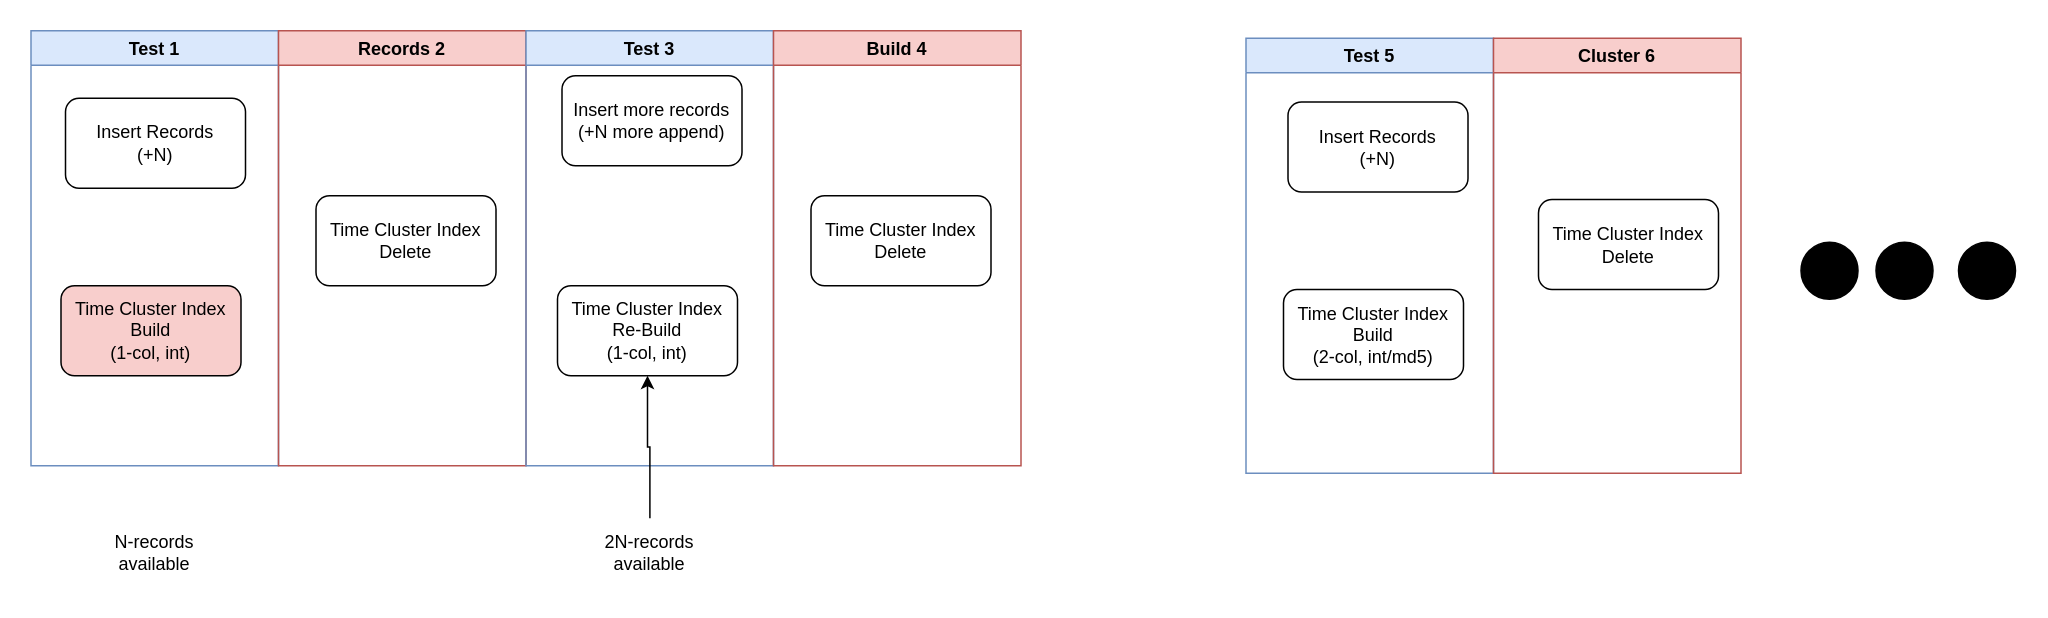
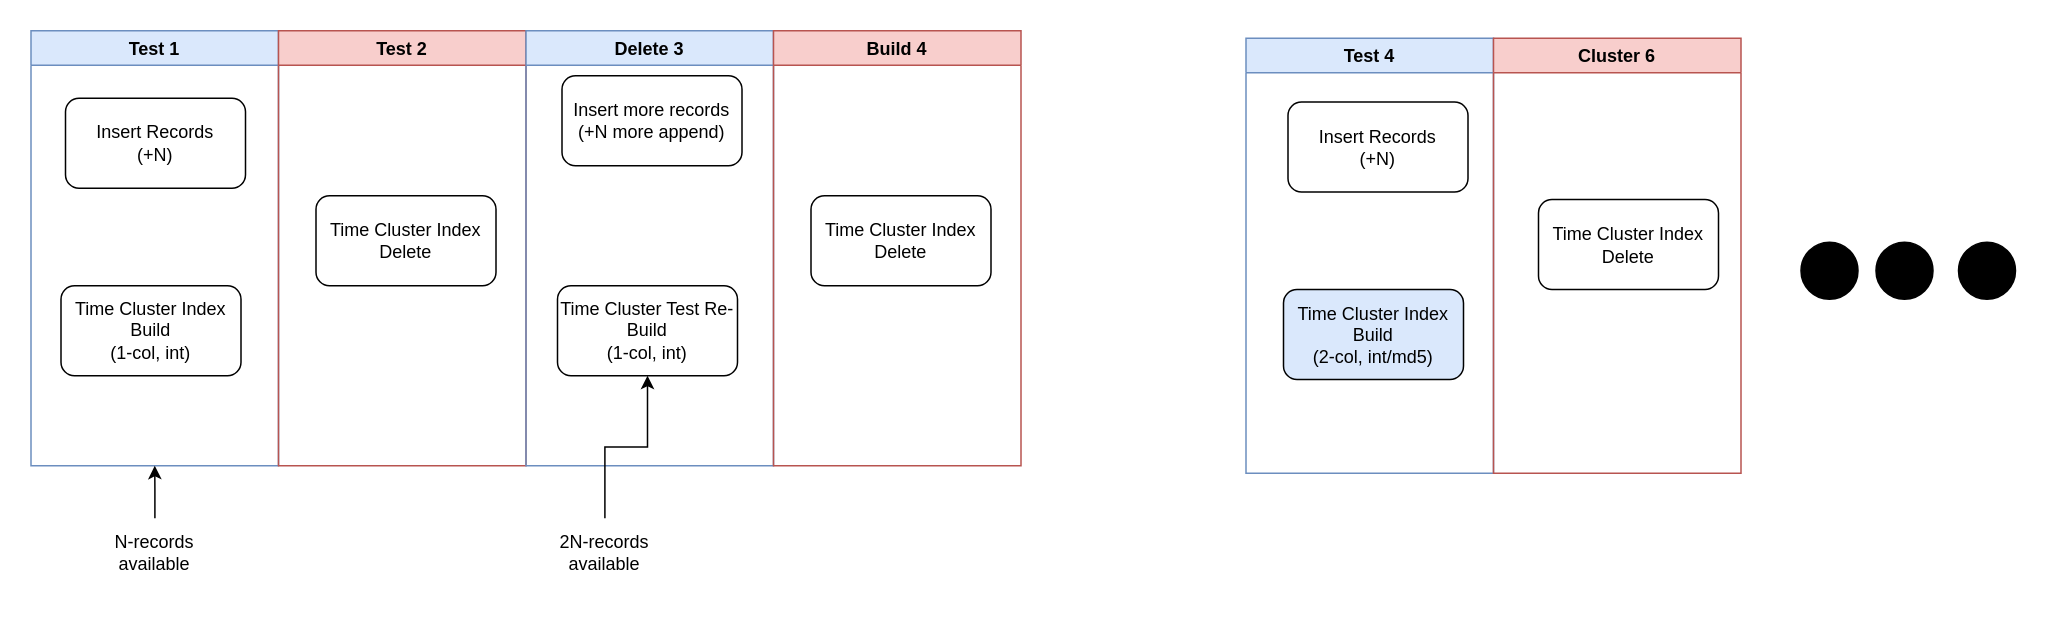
(401, 49) -> (401, 49)
(649, 49) -> (649, 49)
(1369, 56) -> (1369, 56)
(151, 331) -> (151, 331)
(647, 331) -> (647, 331)
(1373, 335) -> (1373, 335)
none -> (155, 497)
(650, 552) -> (605, 552)
